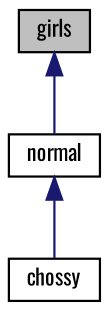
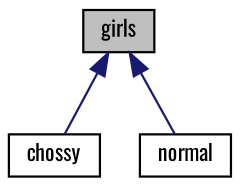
(54, 229) -> (81, 104)
